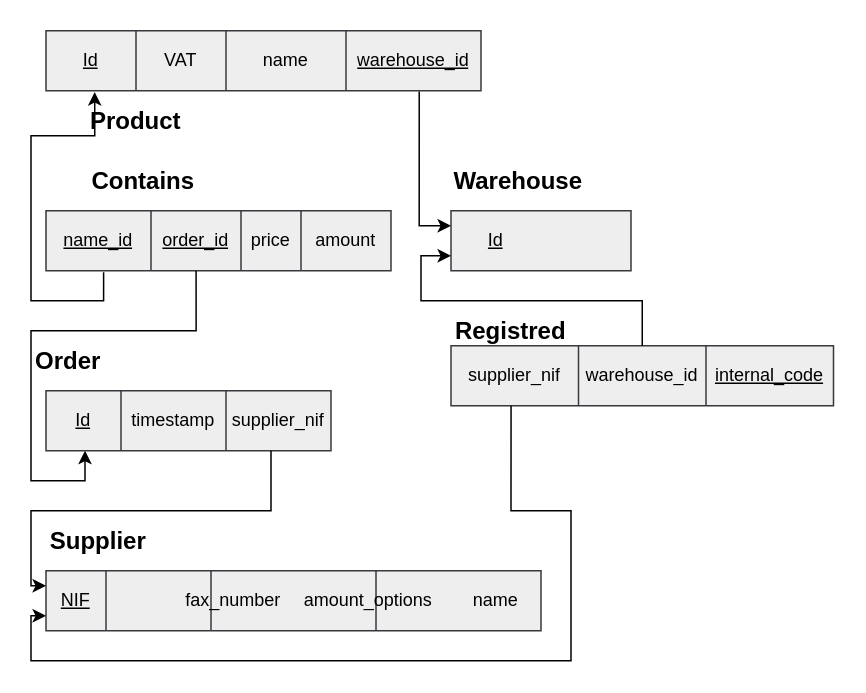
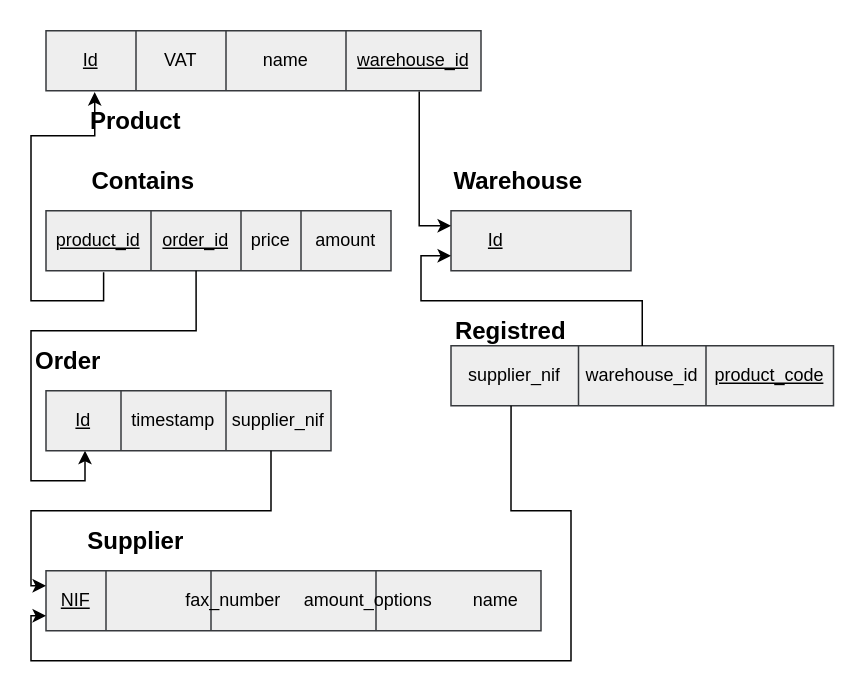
(98, 241) -> (98, 241)
(770, 376) -> (770, 376)
(98, 541) -> (136, 541)
